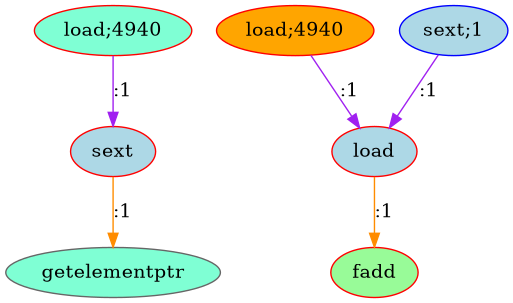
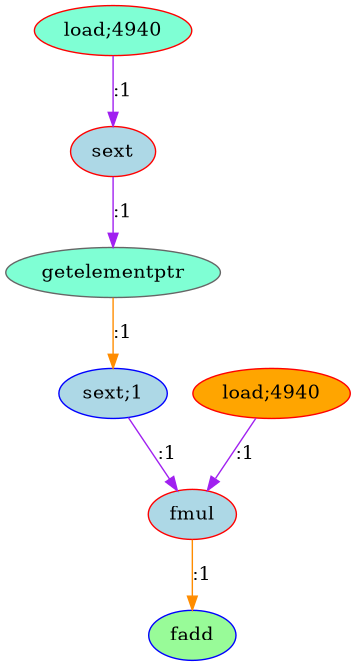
(374, 152) -> (192, 514)
(113, 205) -> (113, 205)
(374, 272) -> (192, 635)
none -> (113, 326)
